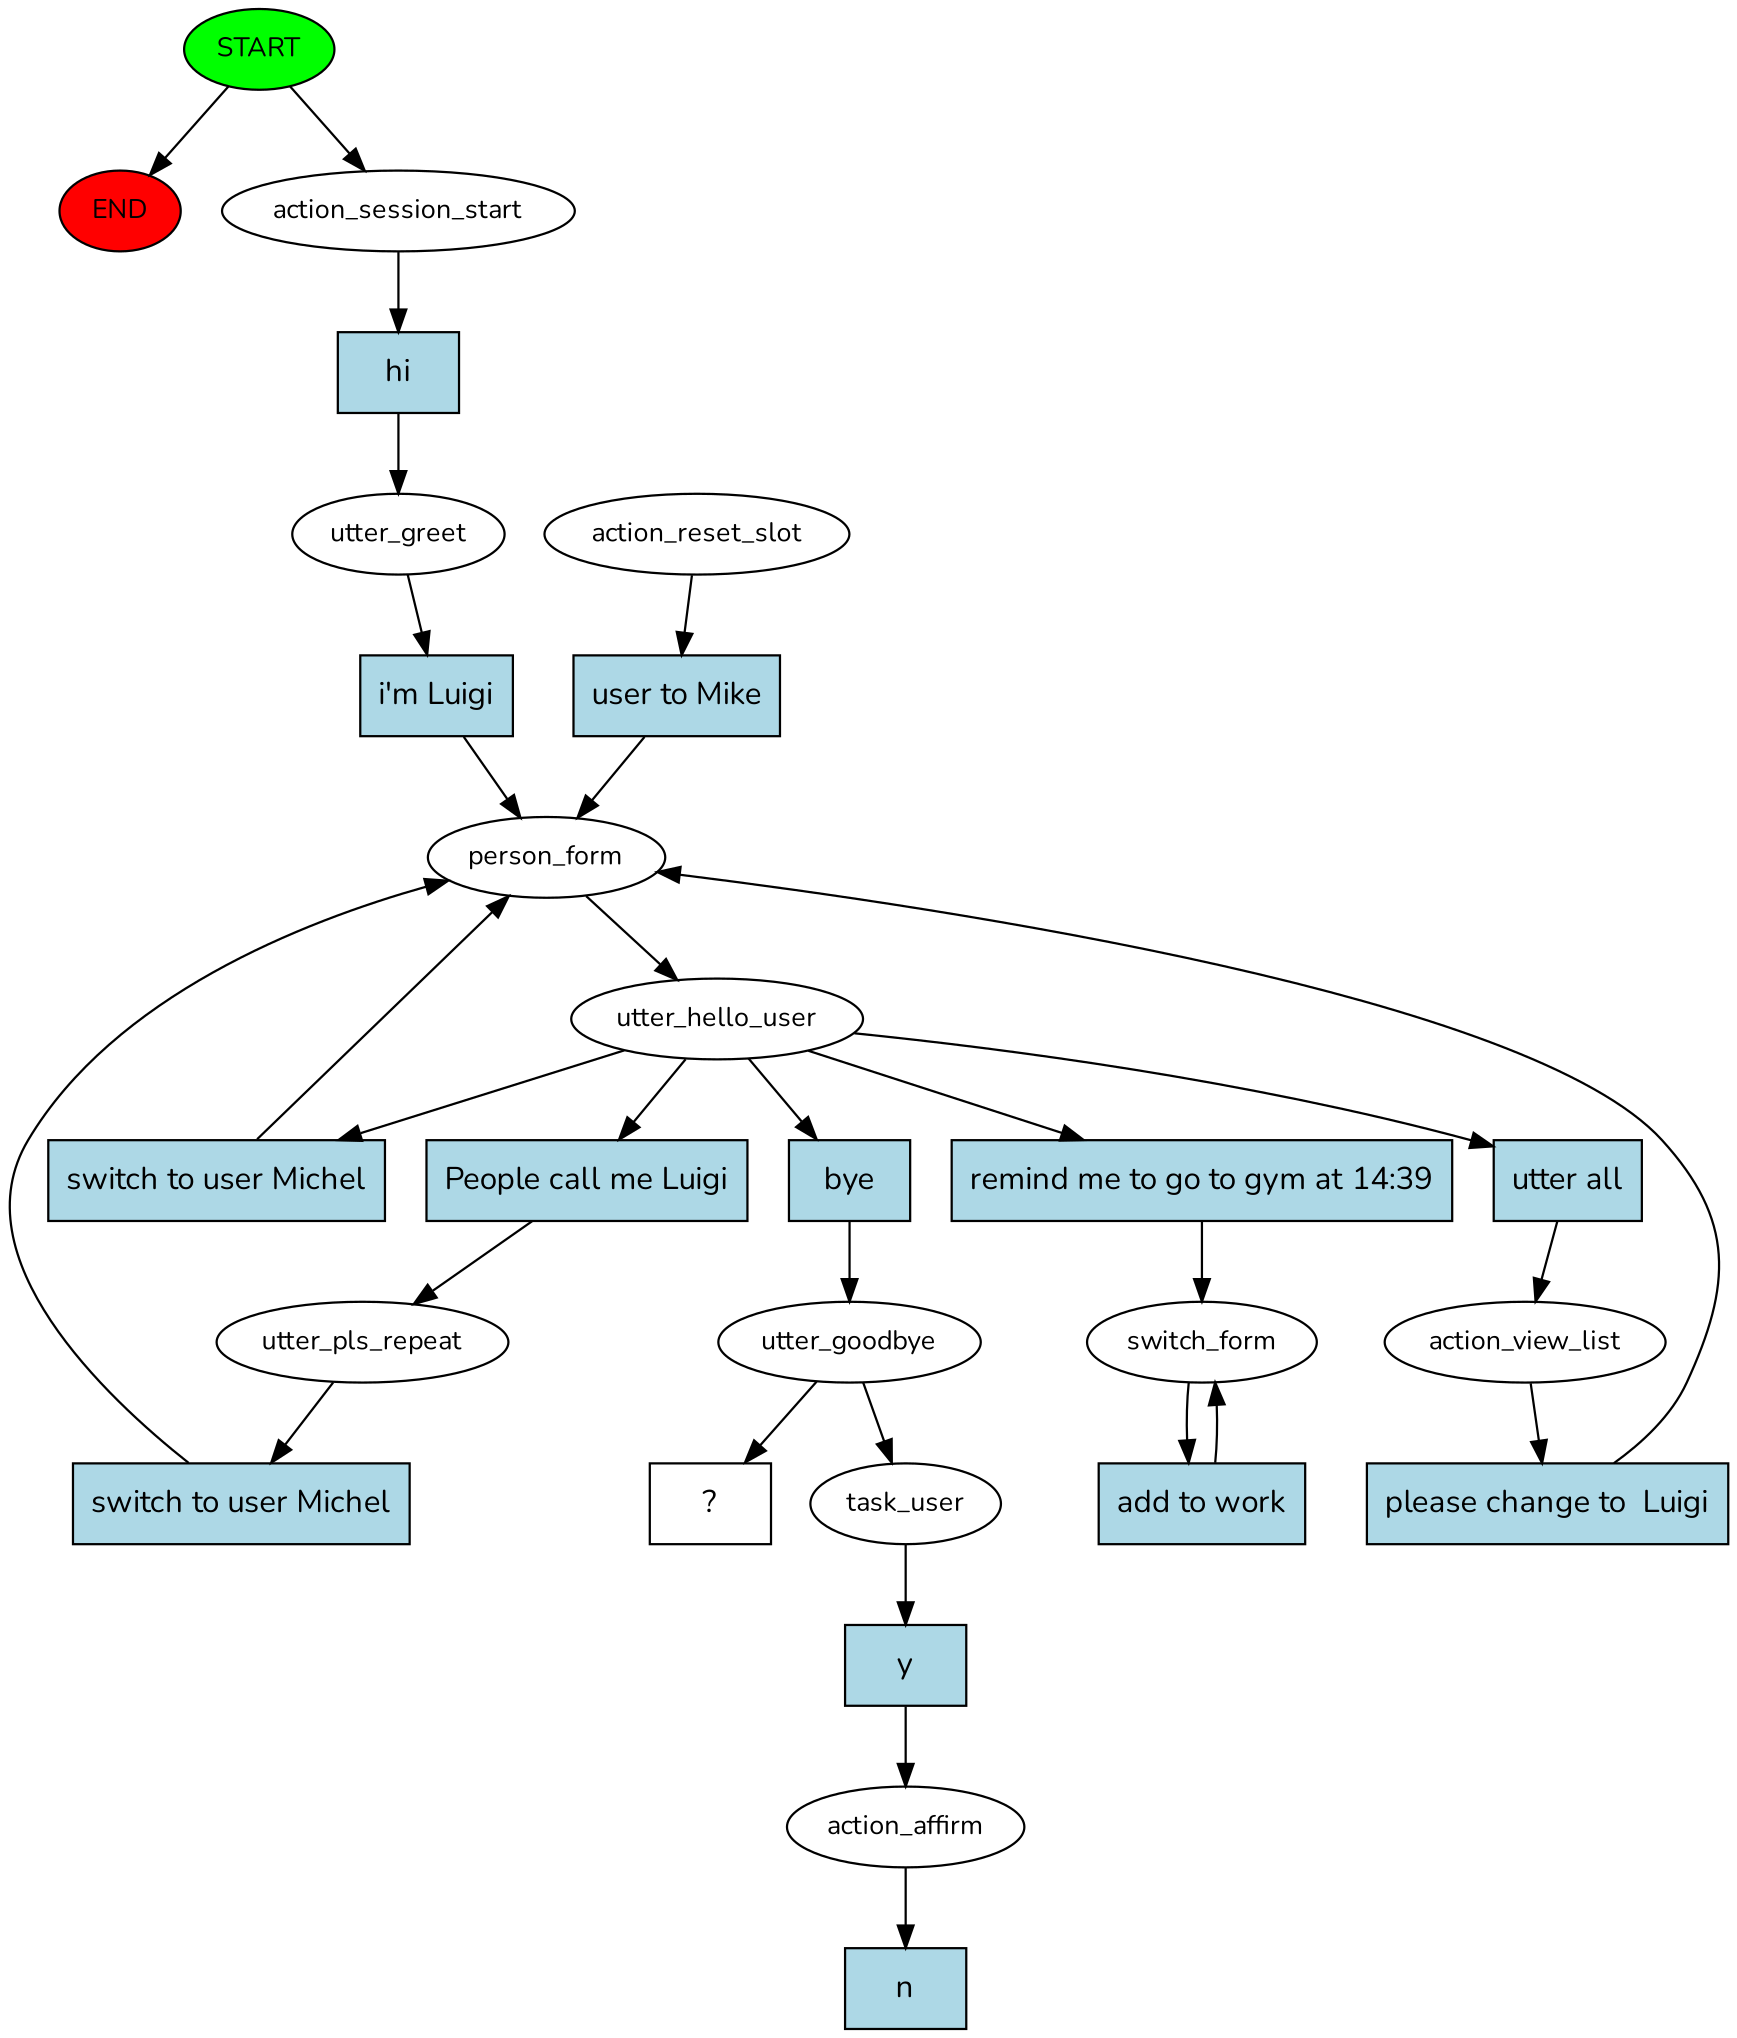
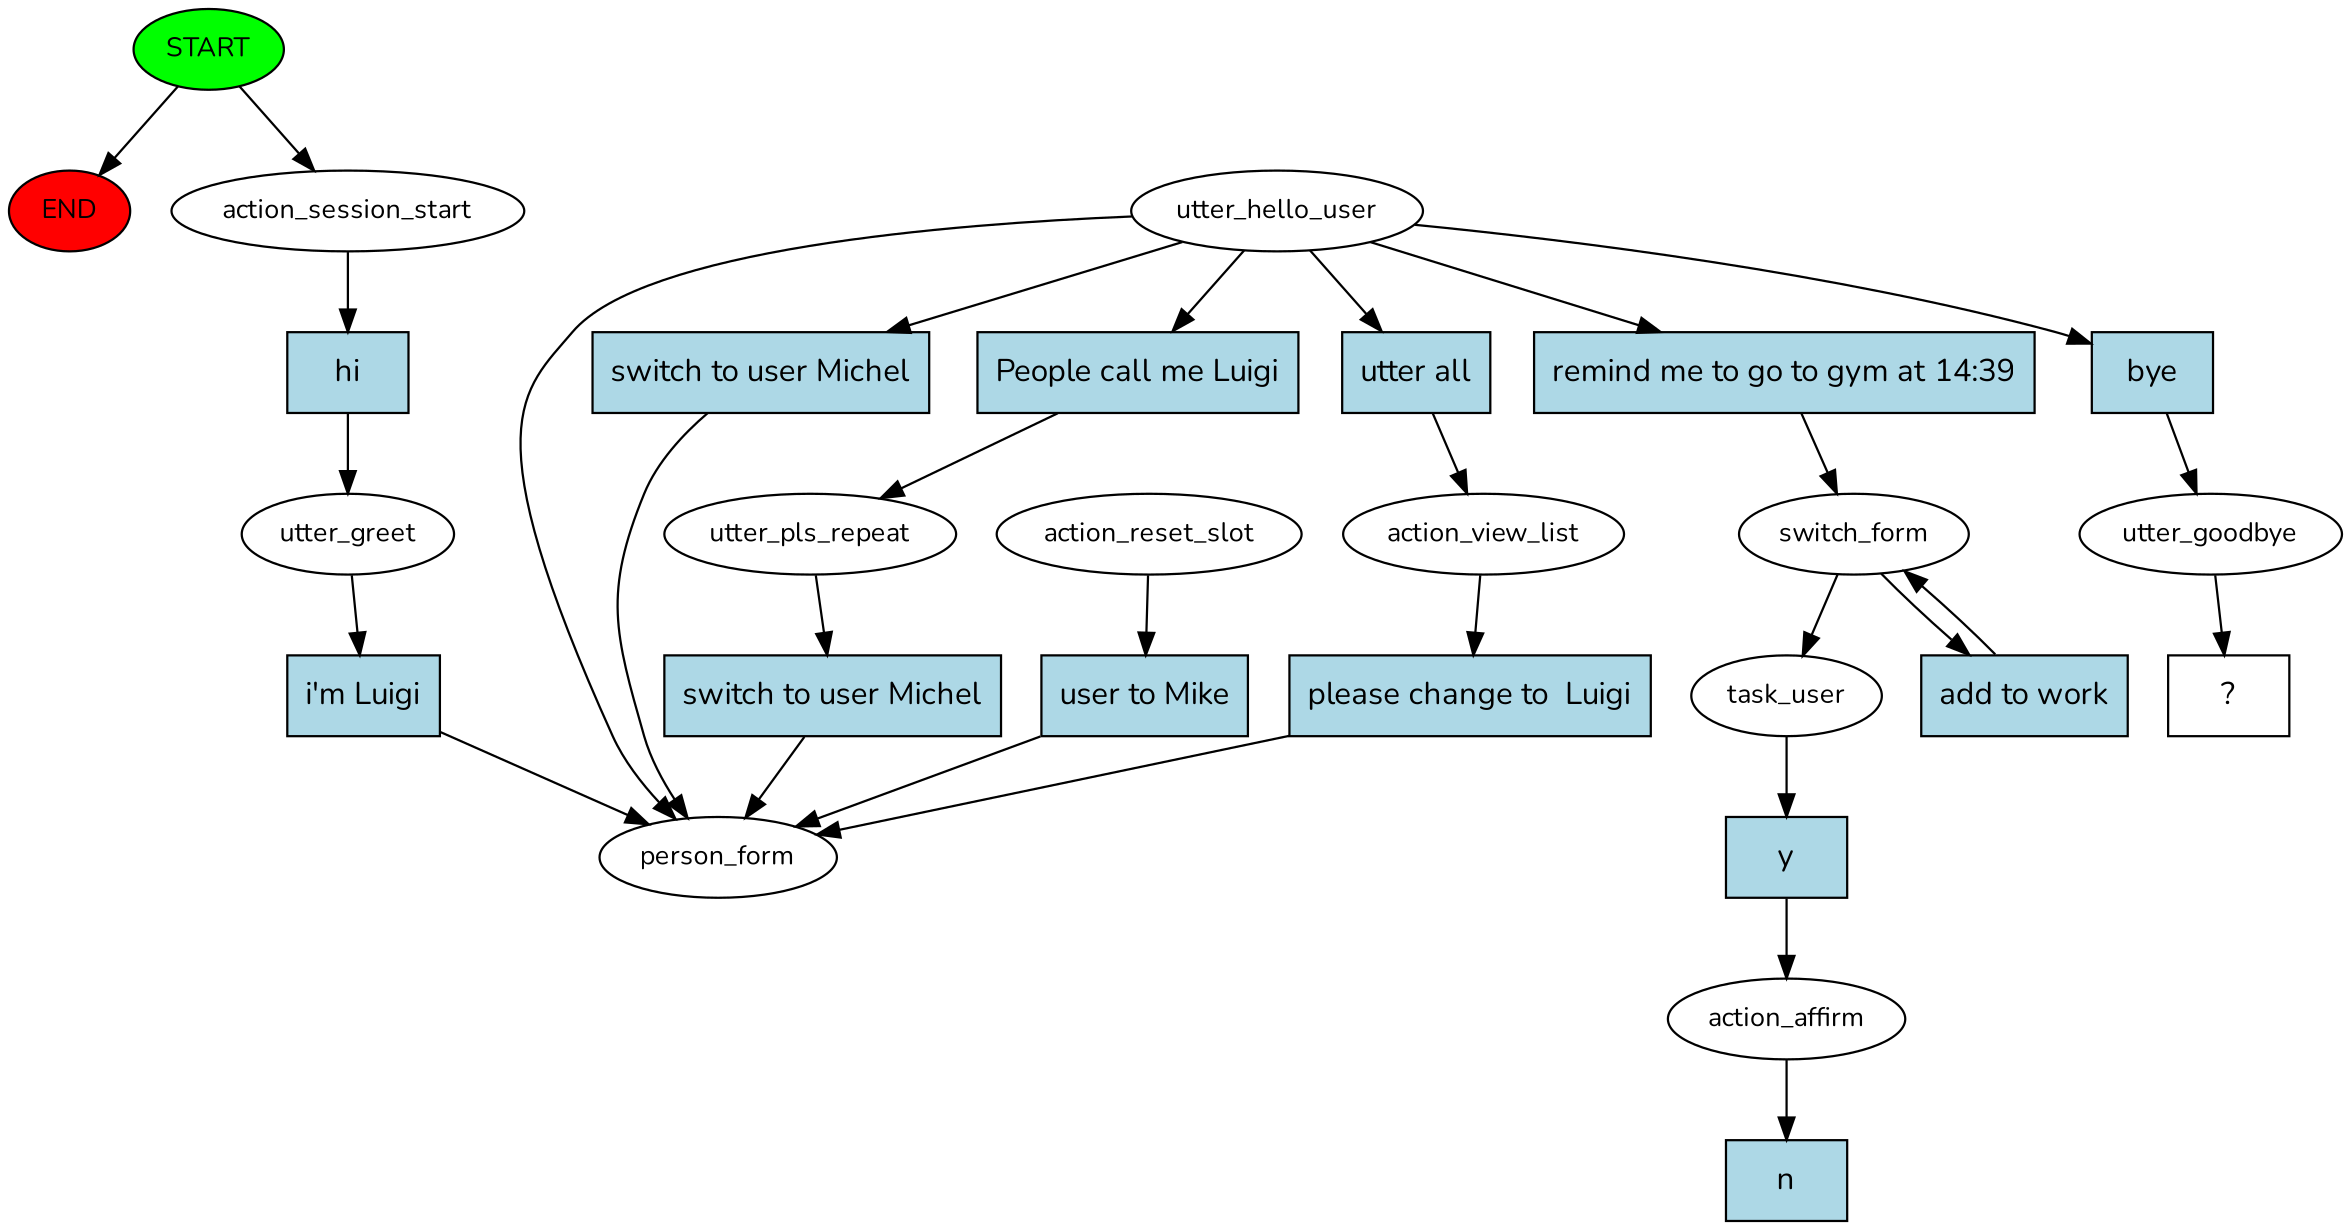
(623, 930) -> (597, 313)
(874, 1412) -> (1825, 605)
